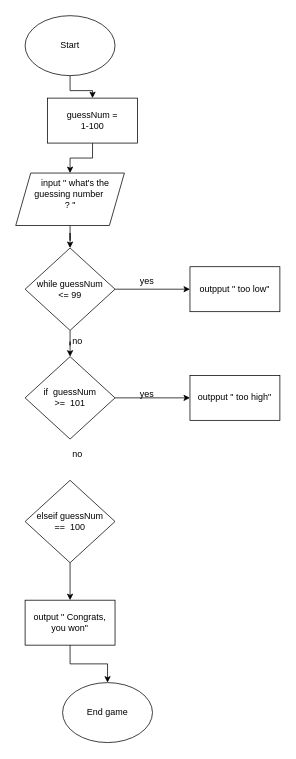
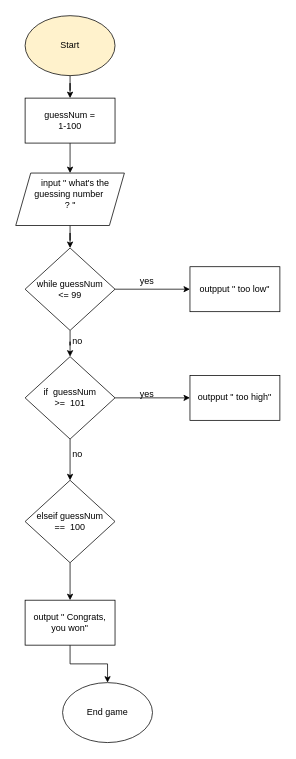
(70, 45) -> (70, 45)
(93, 120) -> (70, 120)
none -> (70, 474)
